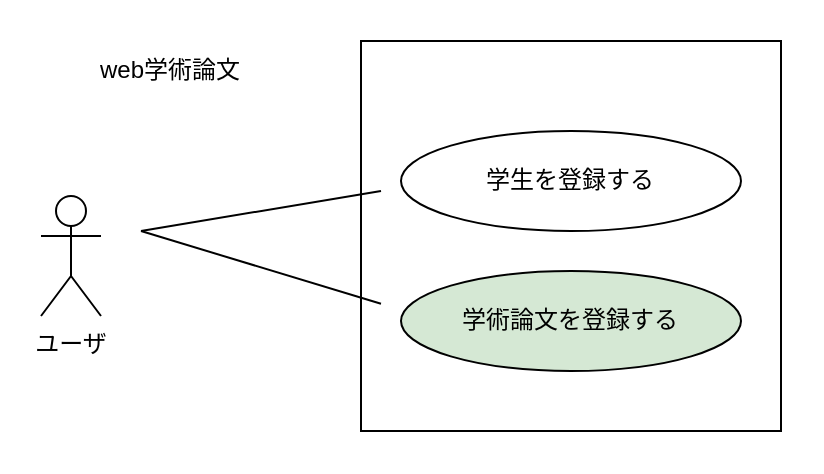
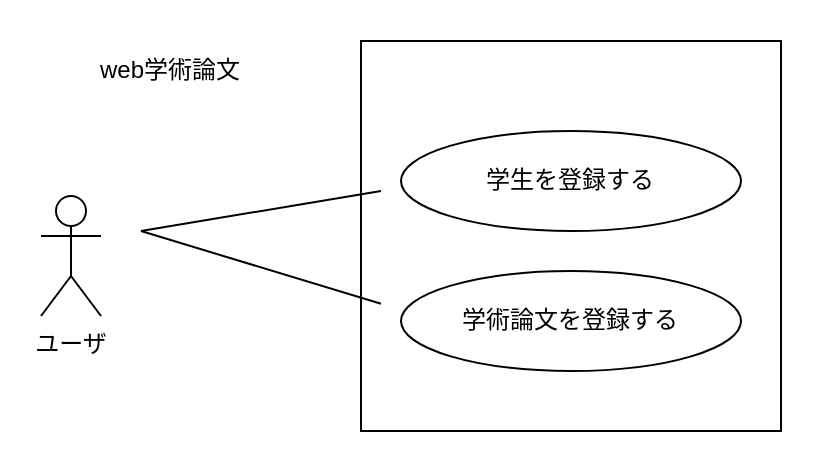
(571, 321) -> (571, 321)
